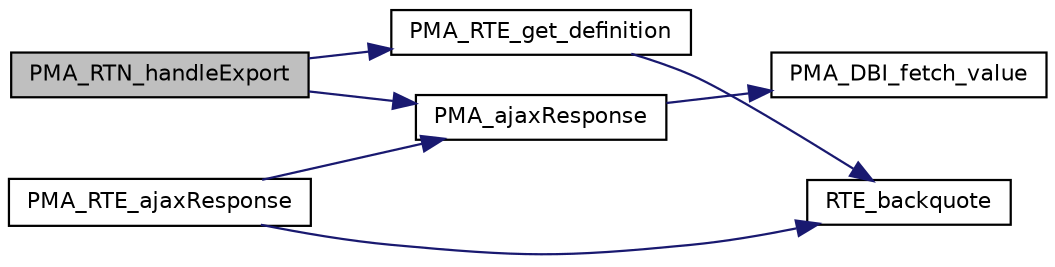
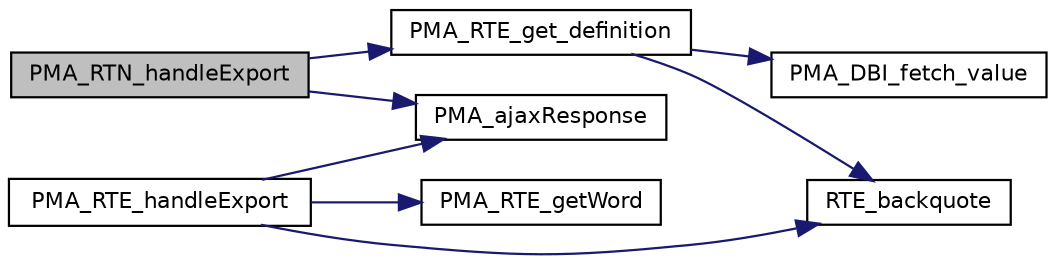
(707, 98) -> (720, 53)
(160, 202) -> (160, 202)
none -> (541, 202)
